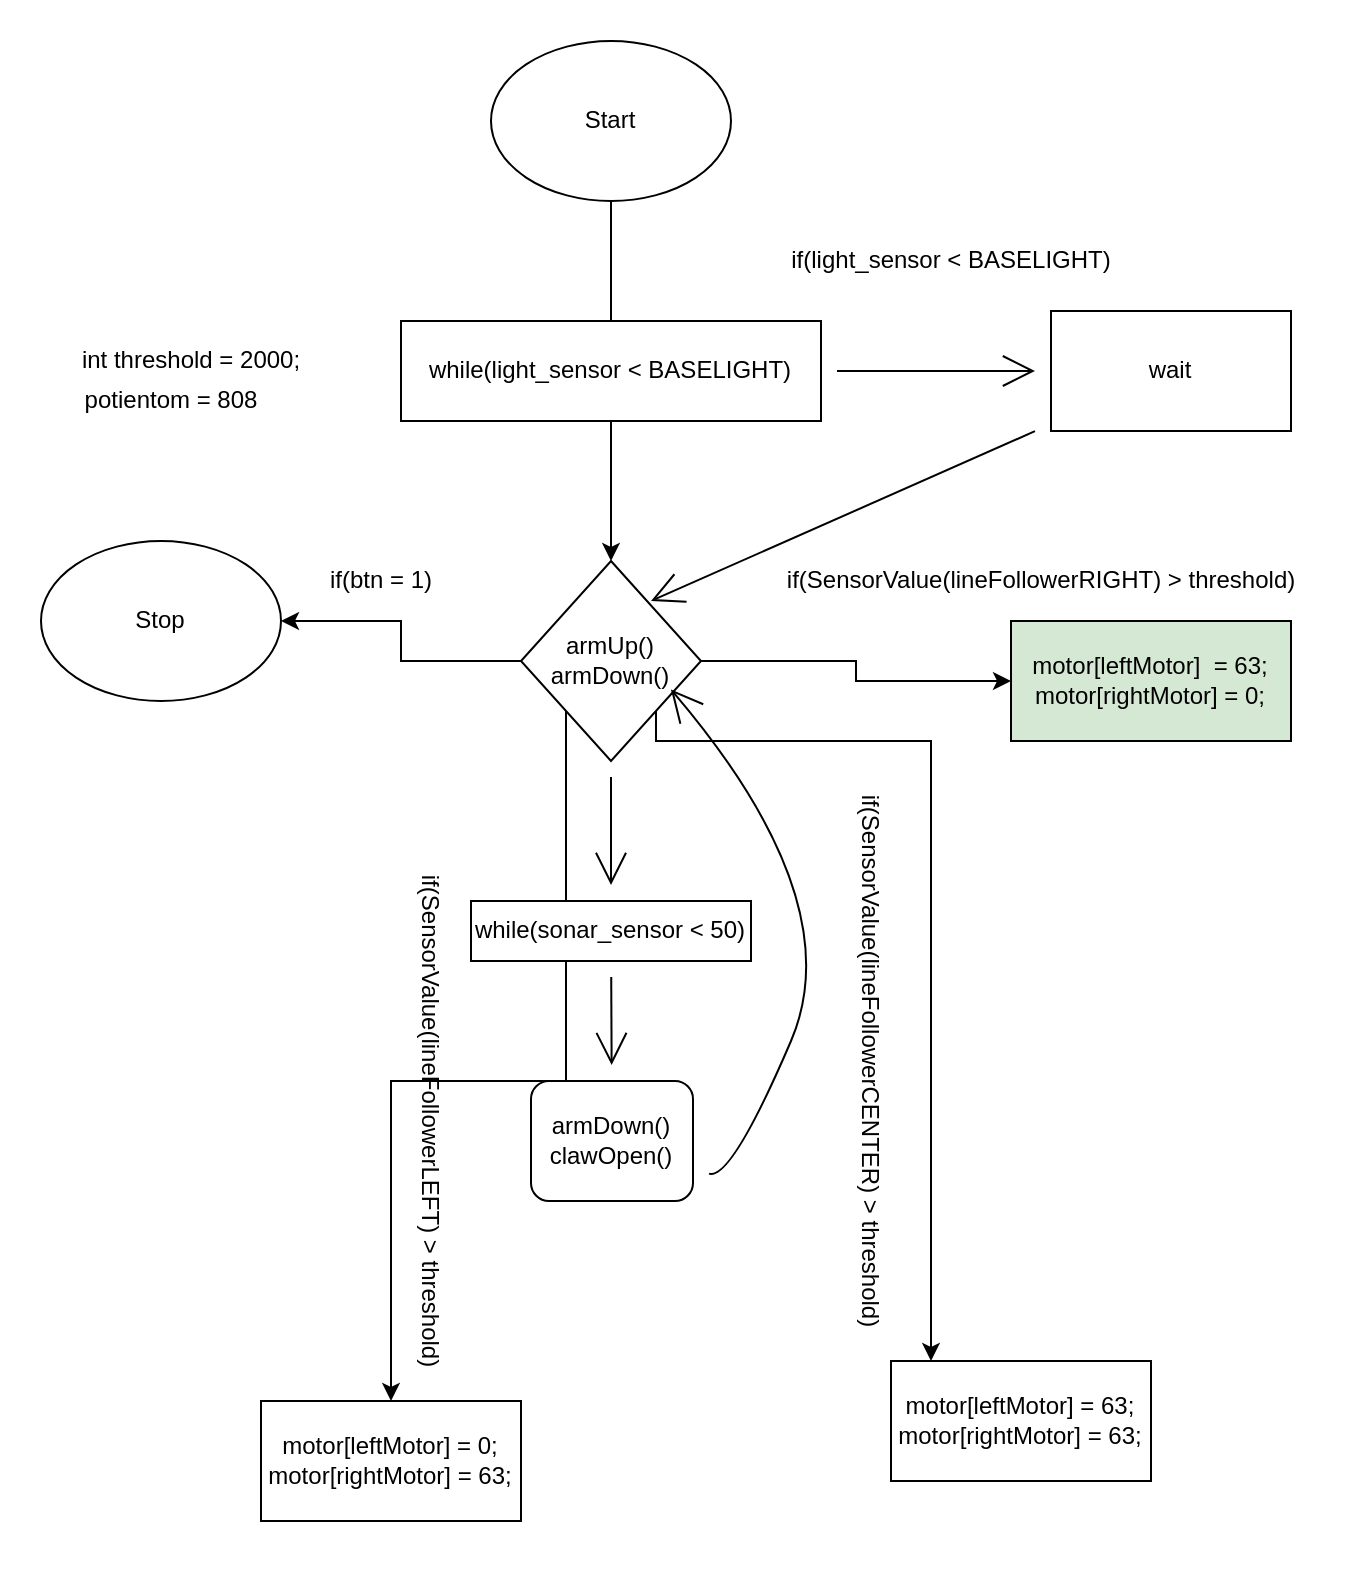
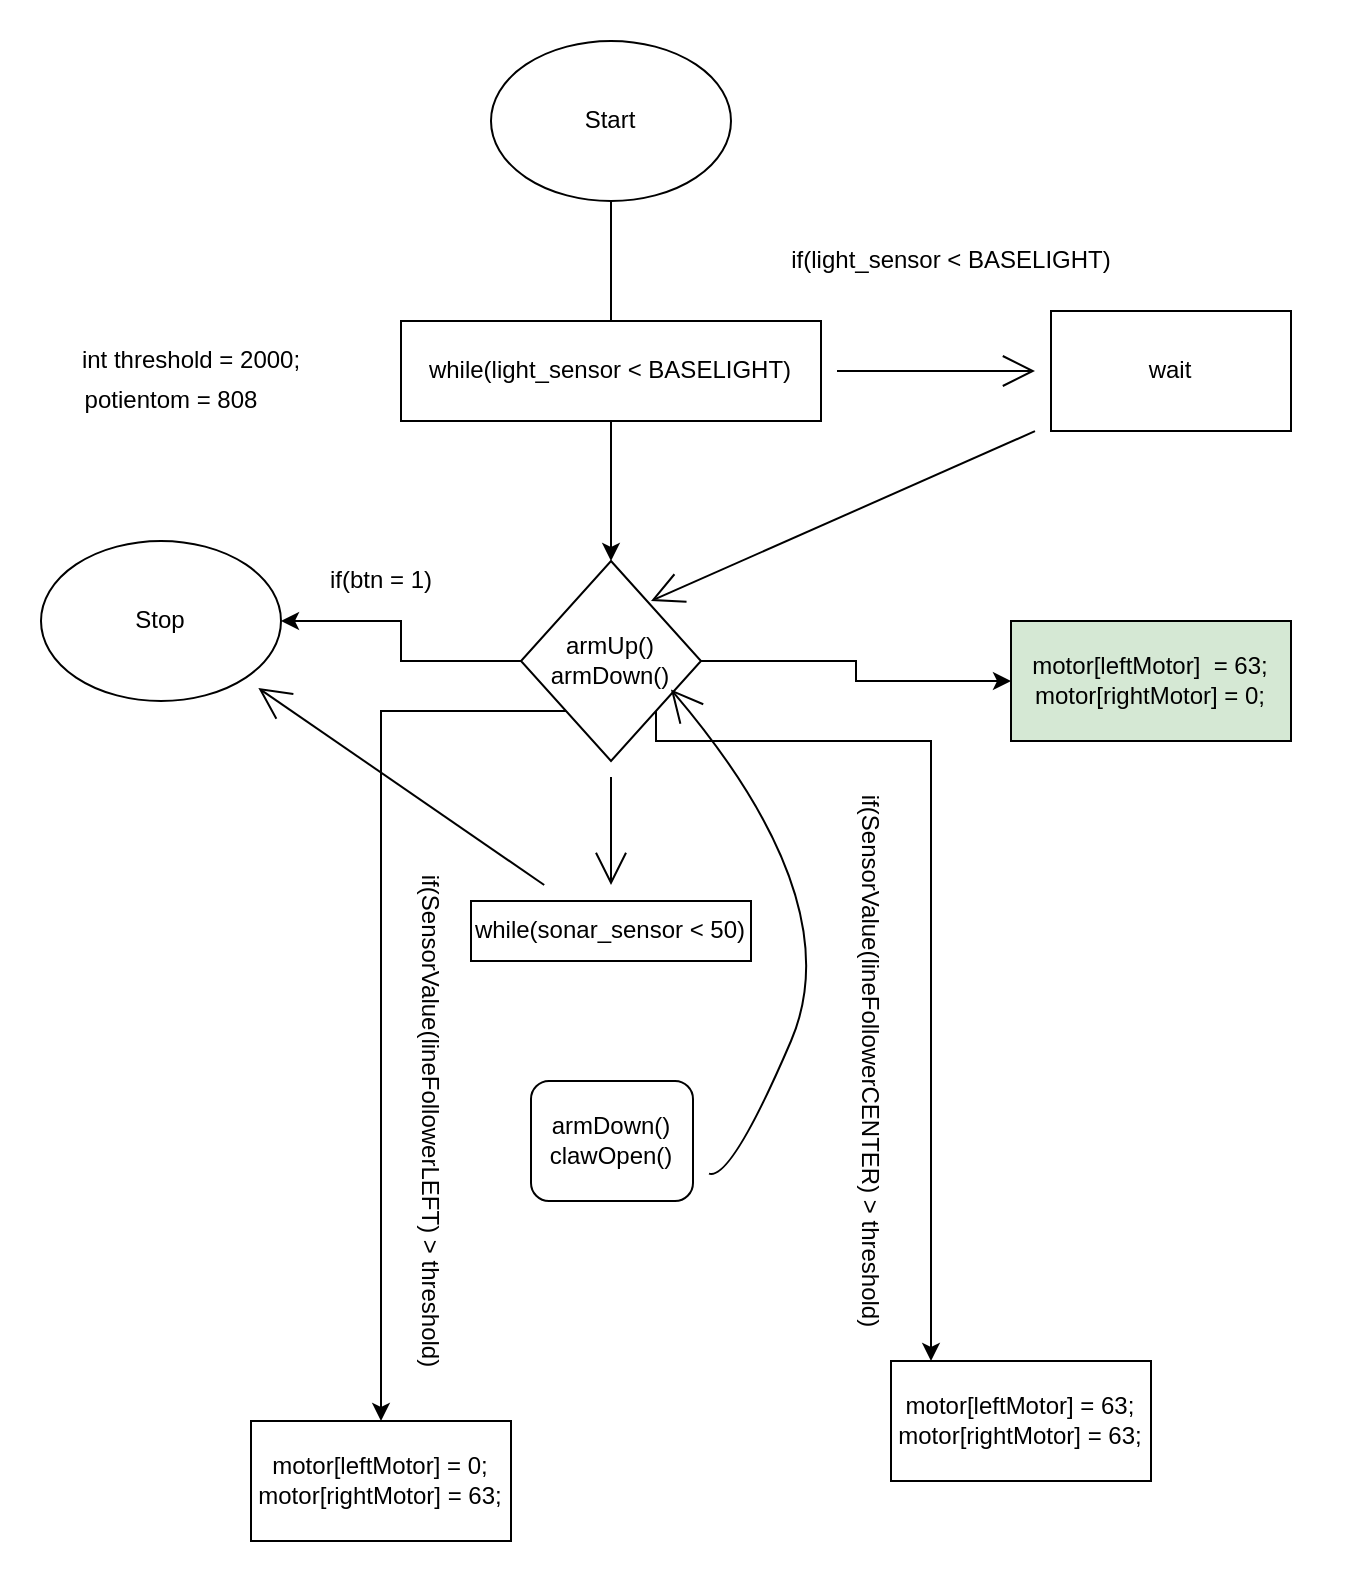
(1041, 581) -> none
(611, 1019) -> (464, 830)
(391, 1461) -> (381, 1481)
